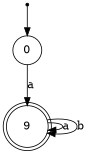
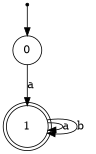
(27, 127) -> (27, 127)
